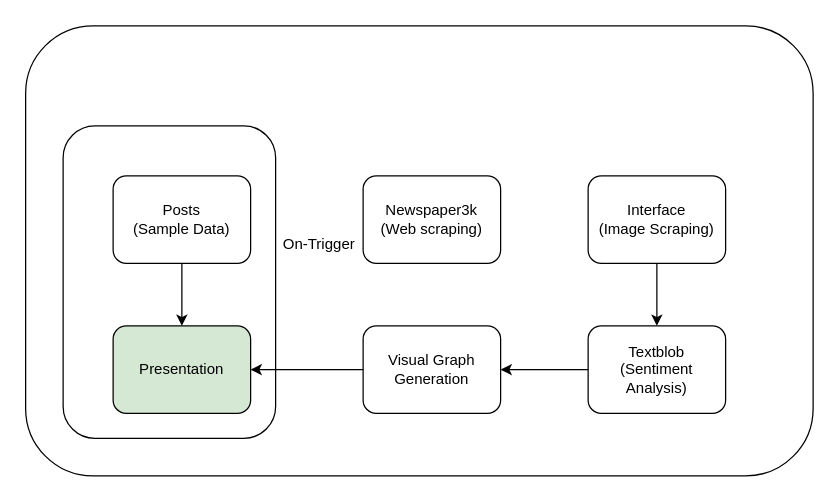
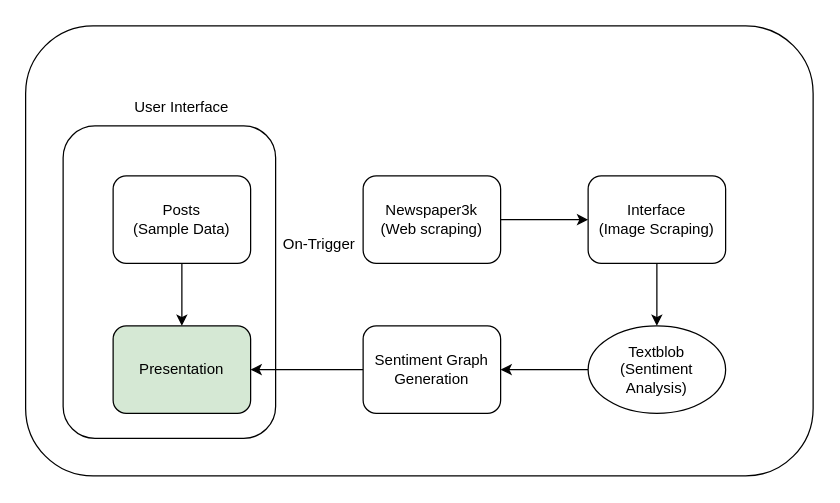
none -> (182, 107)
none -> (540, 219)
(432, 369) -> (432, 369)
(657, 369) -> (657, 369)
